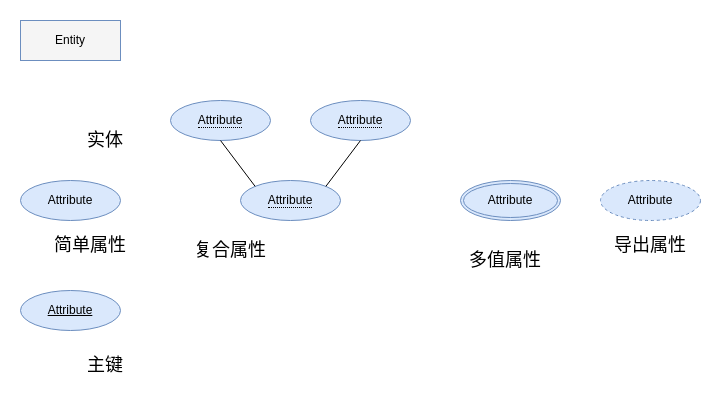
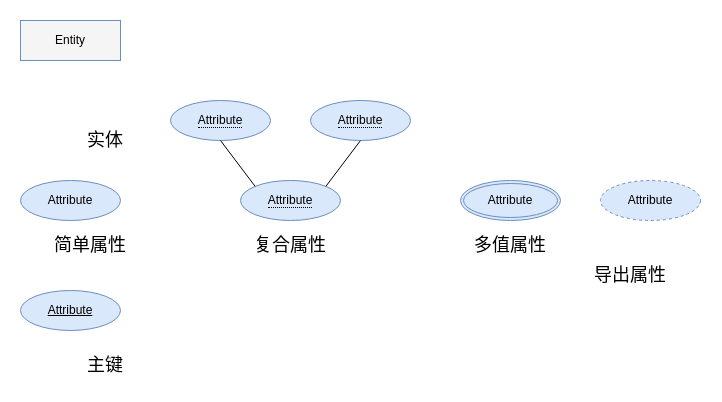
(651, 246) -> (631, 276)
(231, 251) -> (291, 246)
(506, 261) -> (511, 246)
